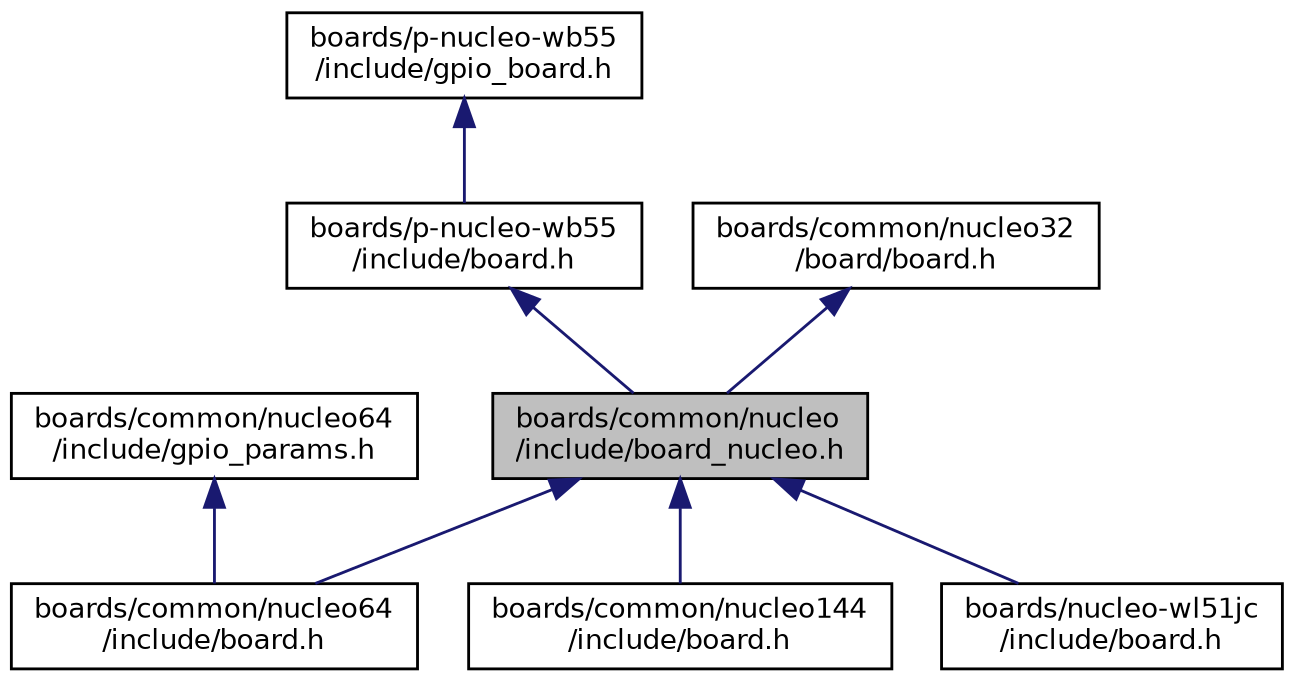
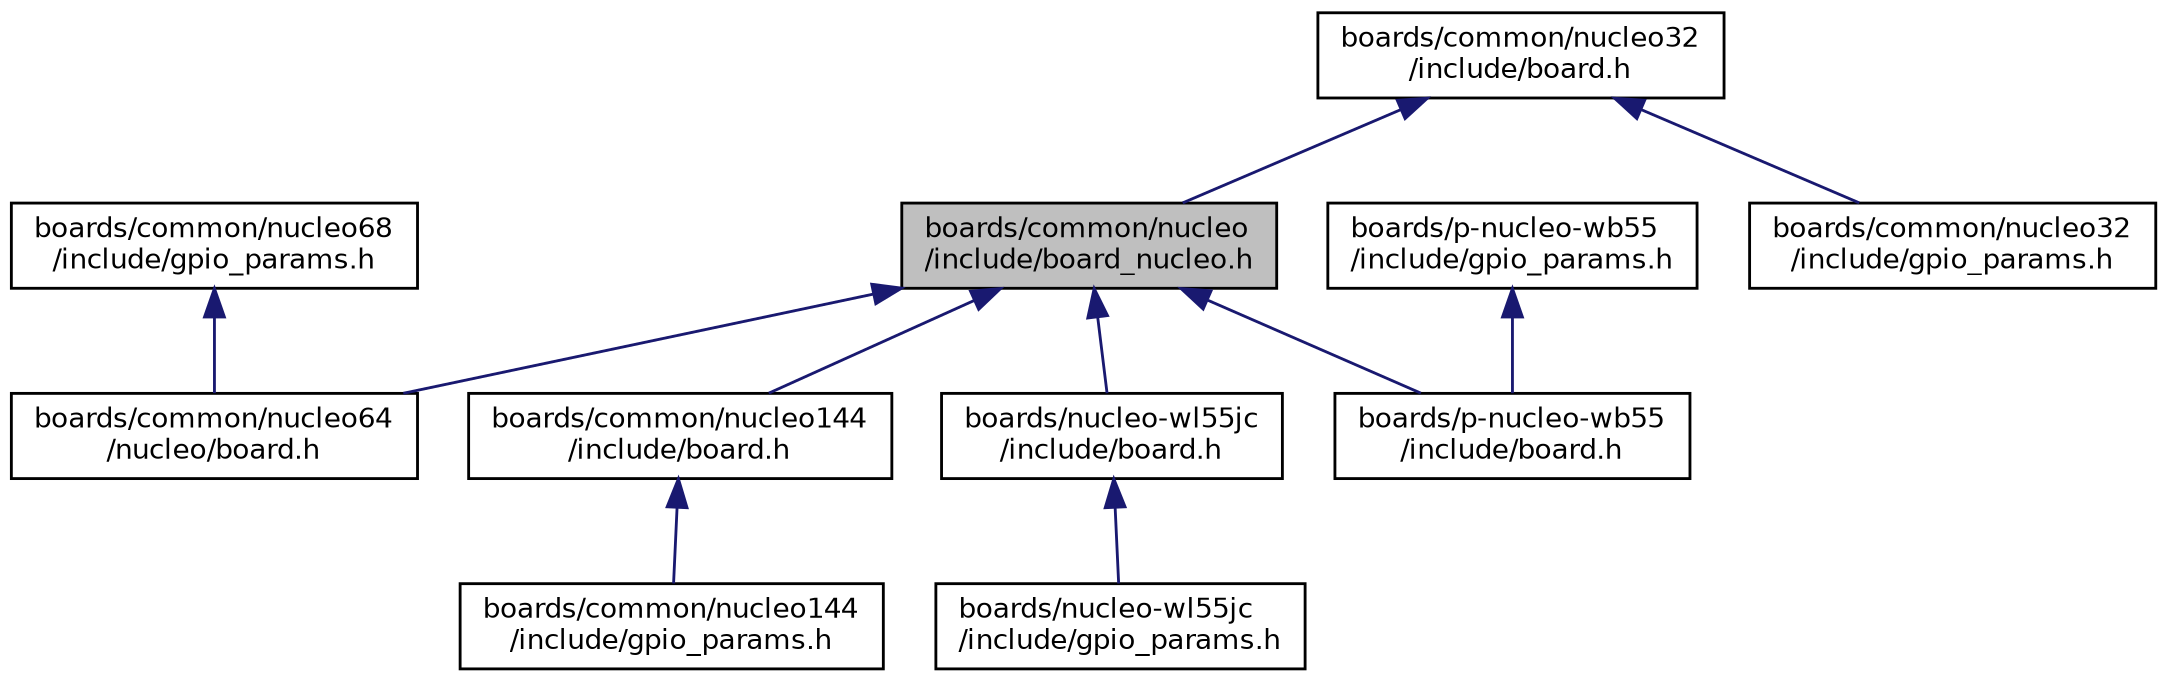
(464, 55) -> (1512, 246)
(896, 246) -> (1521, 55)
none -> (1953, 246)
(583, 350) -> (1314, 347)
(214, 436) -> (214, 246)
(214, 626) -> (214, 436)
none -> (672, 626)
(1112, 626) -> (1112, 436)
none -> (1120, 626)
